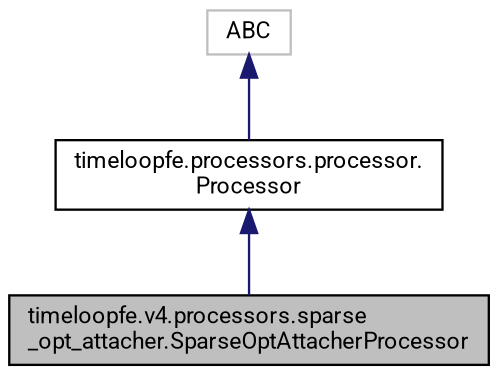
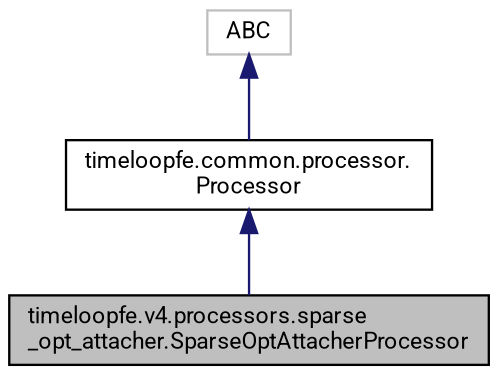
(249, 175) -> (249, 175)
